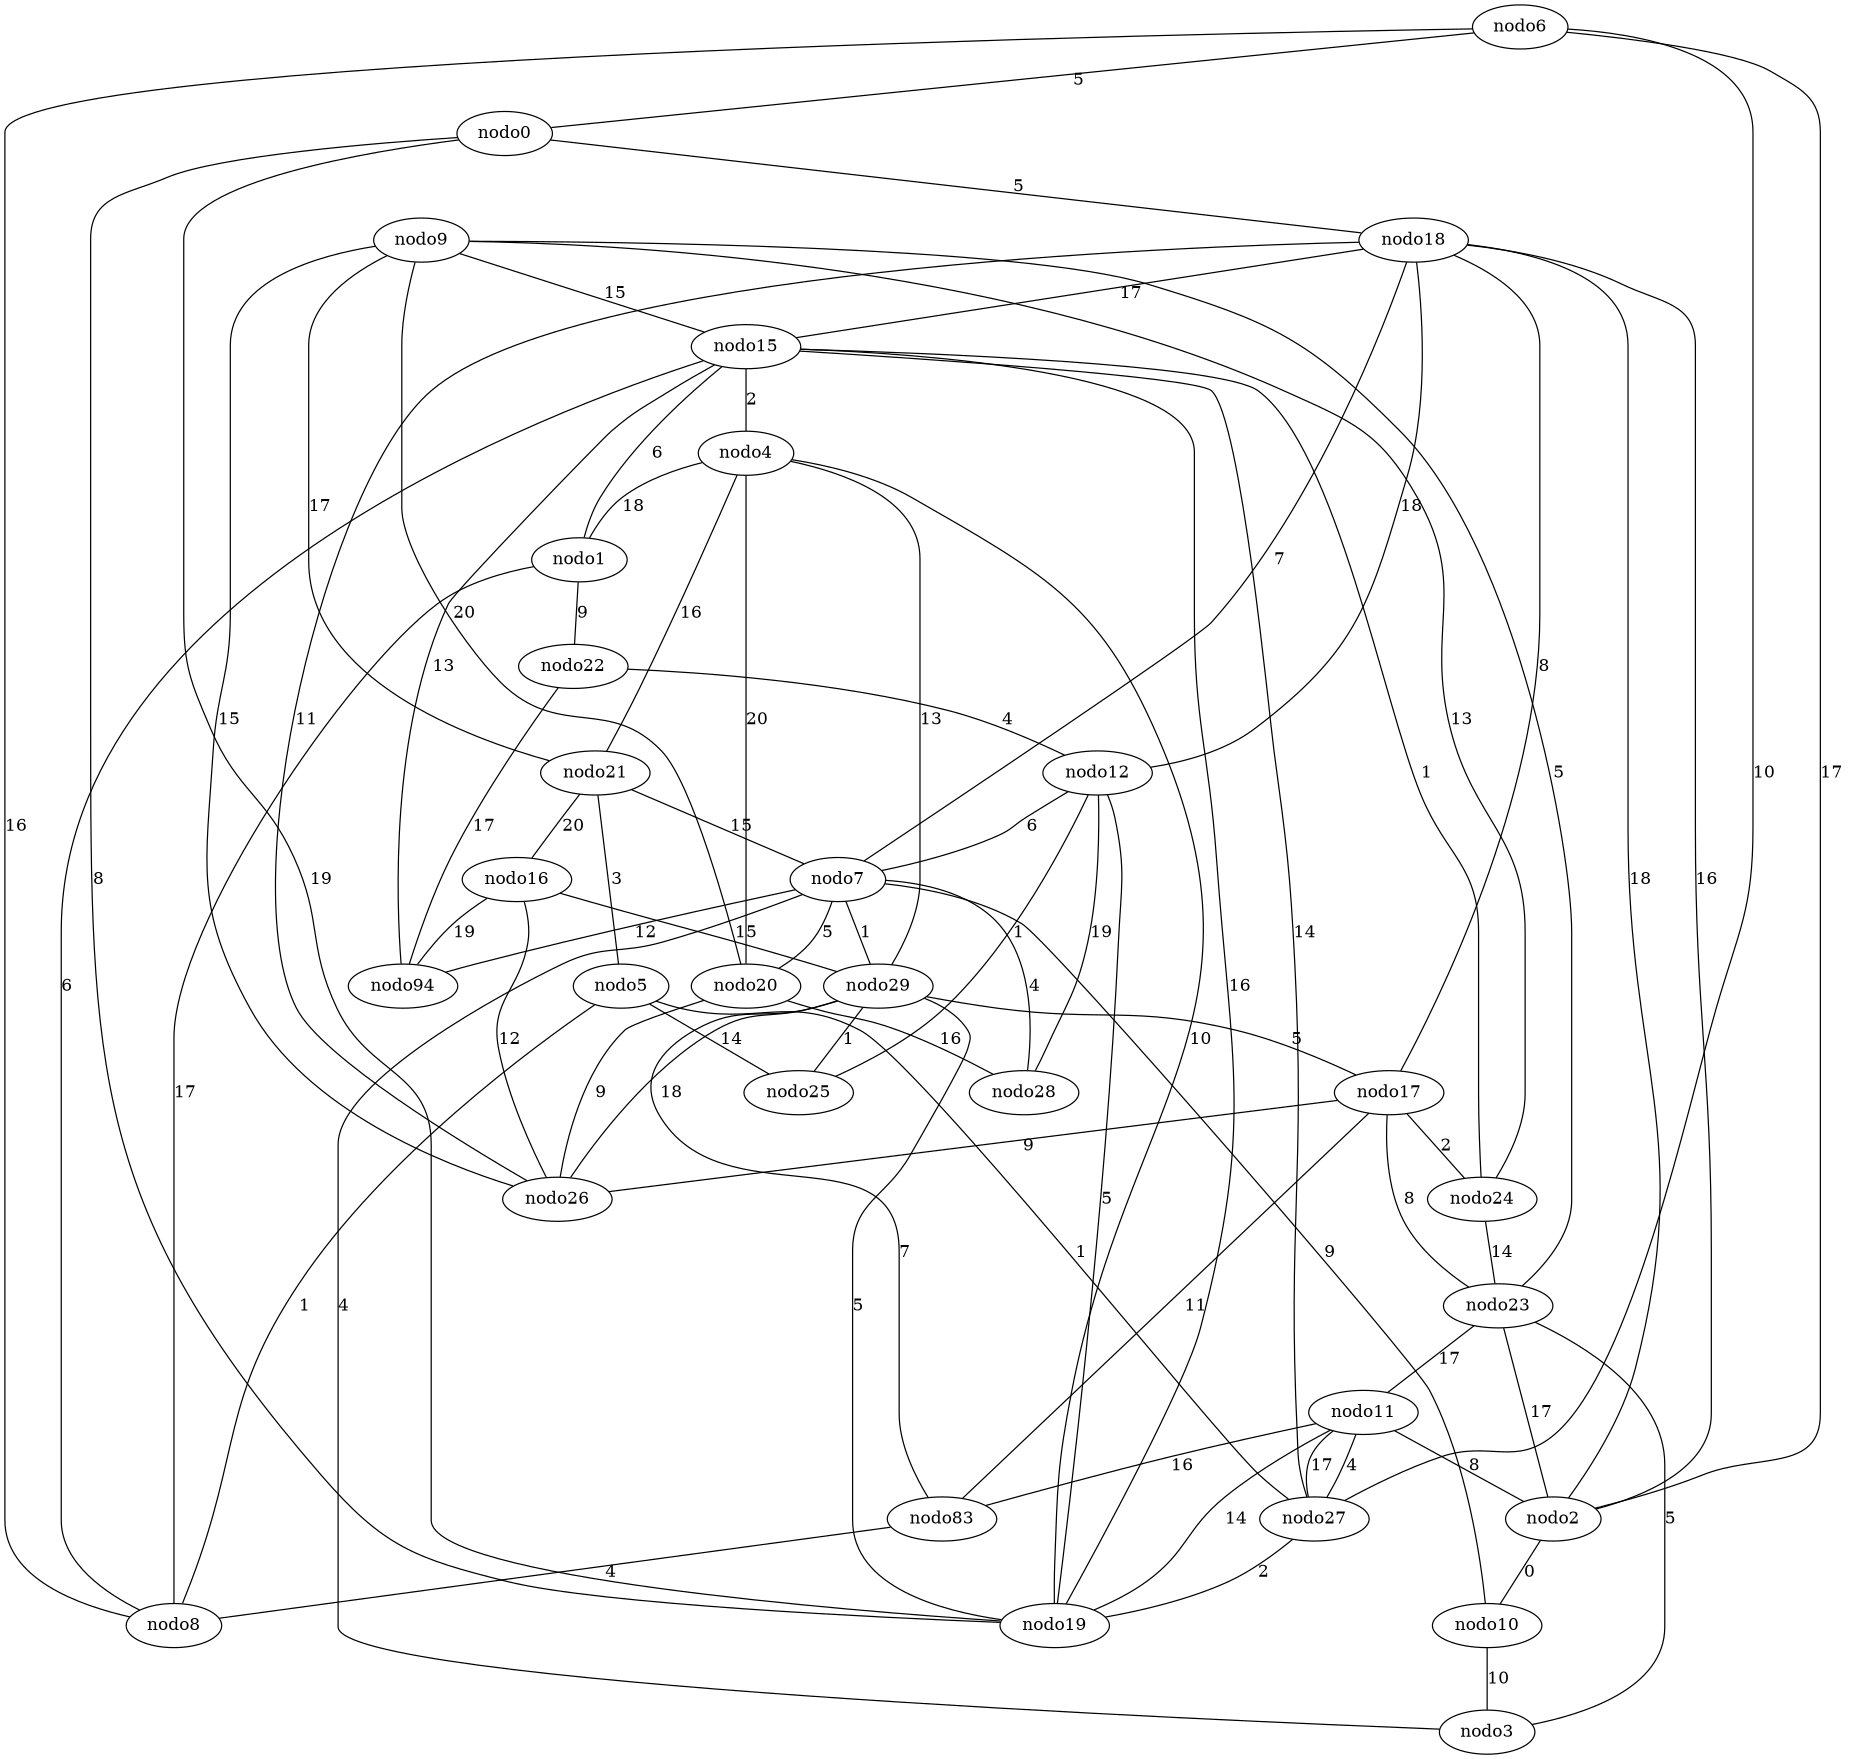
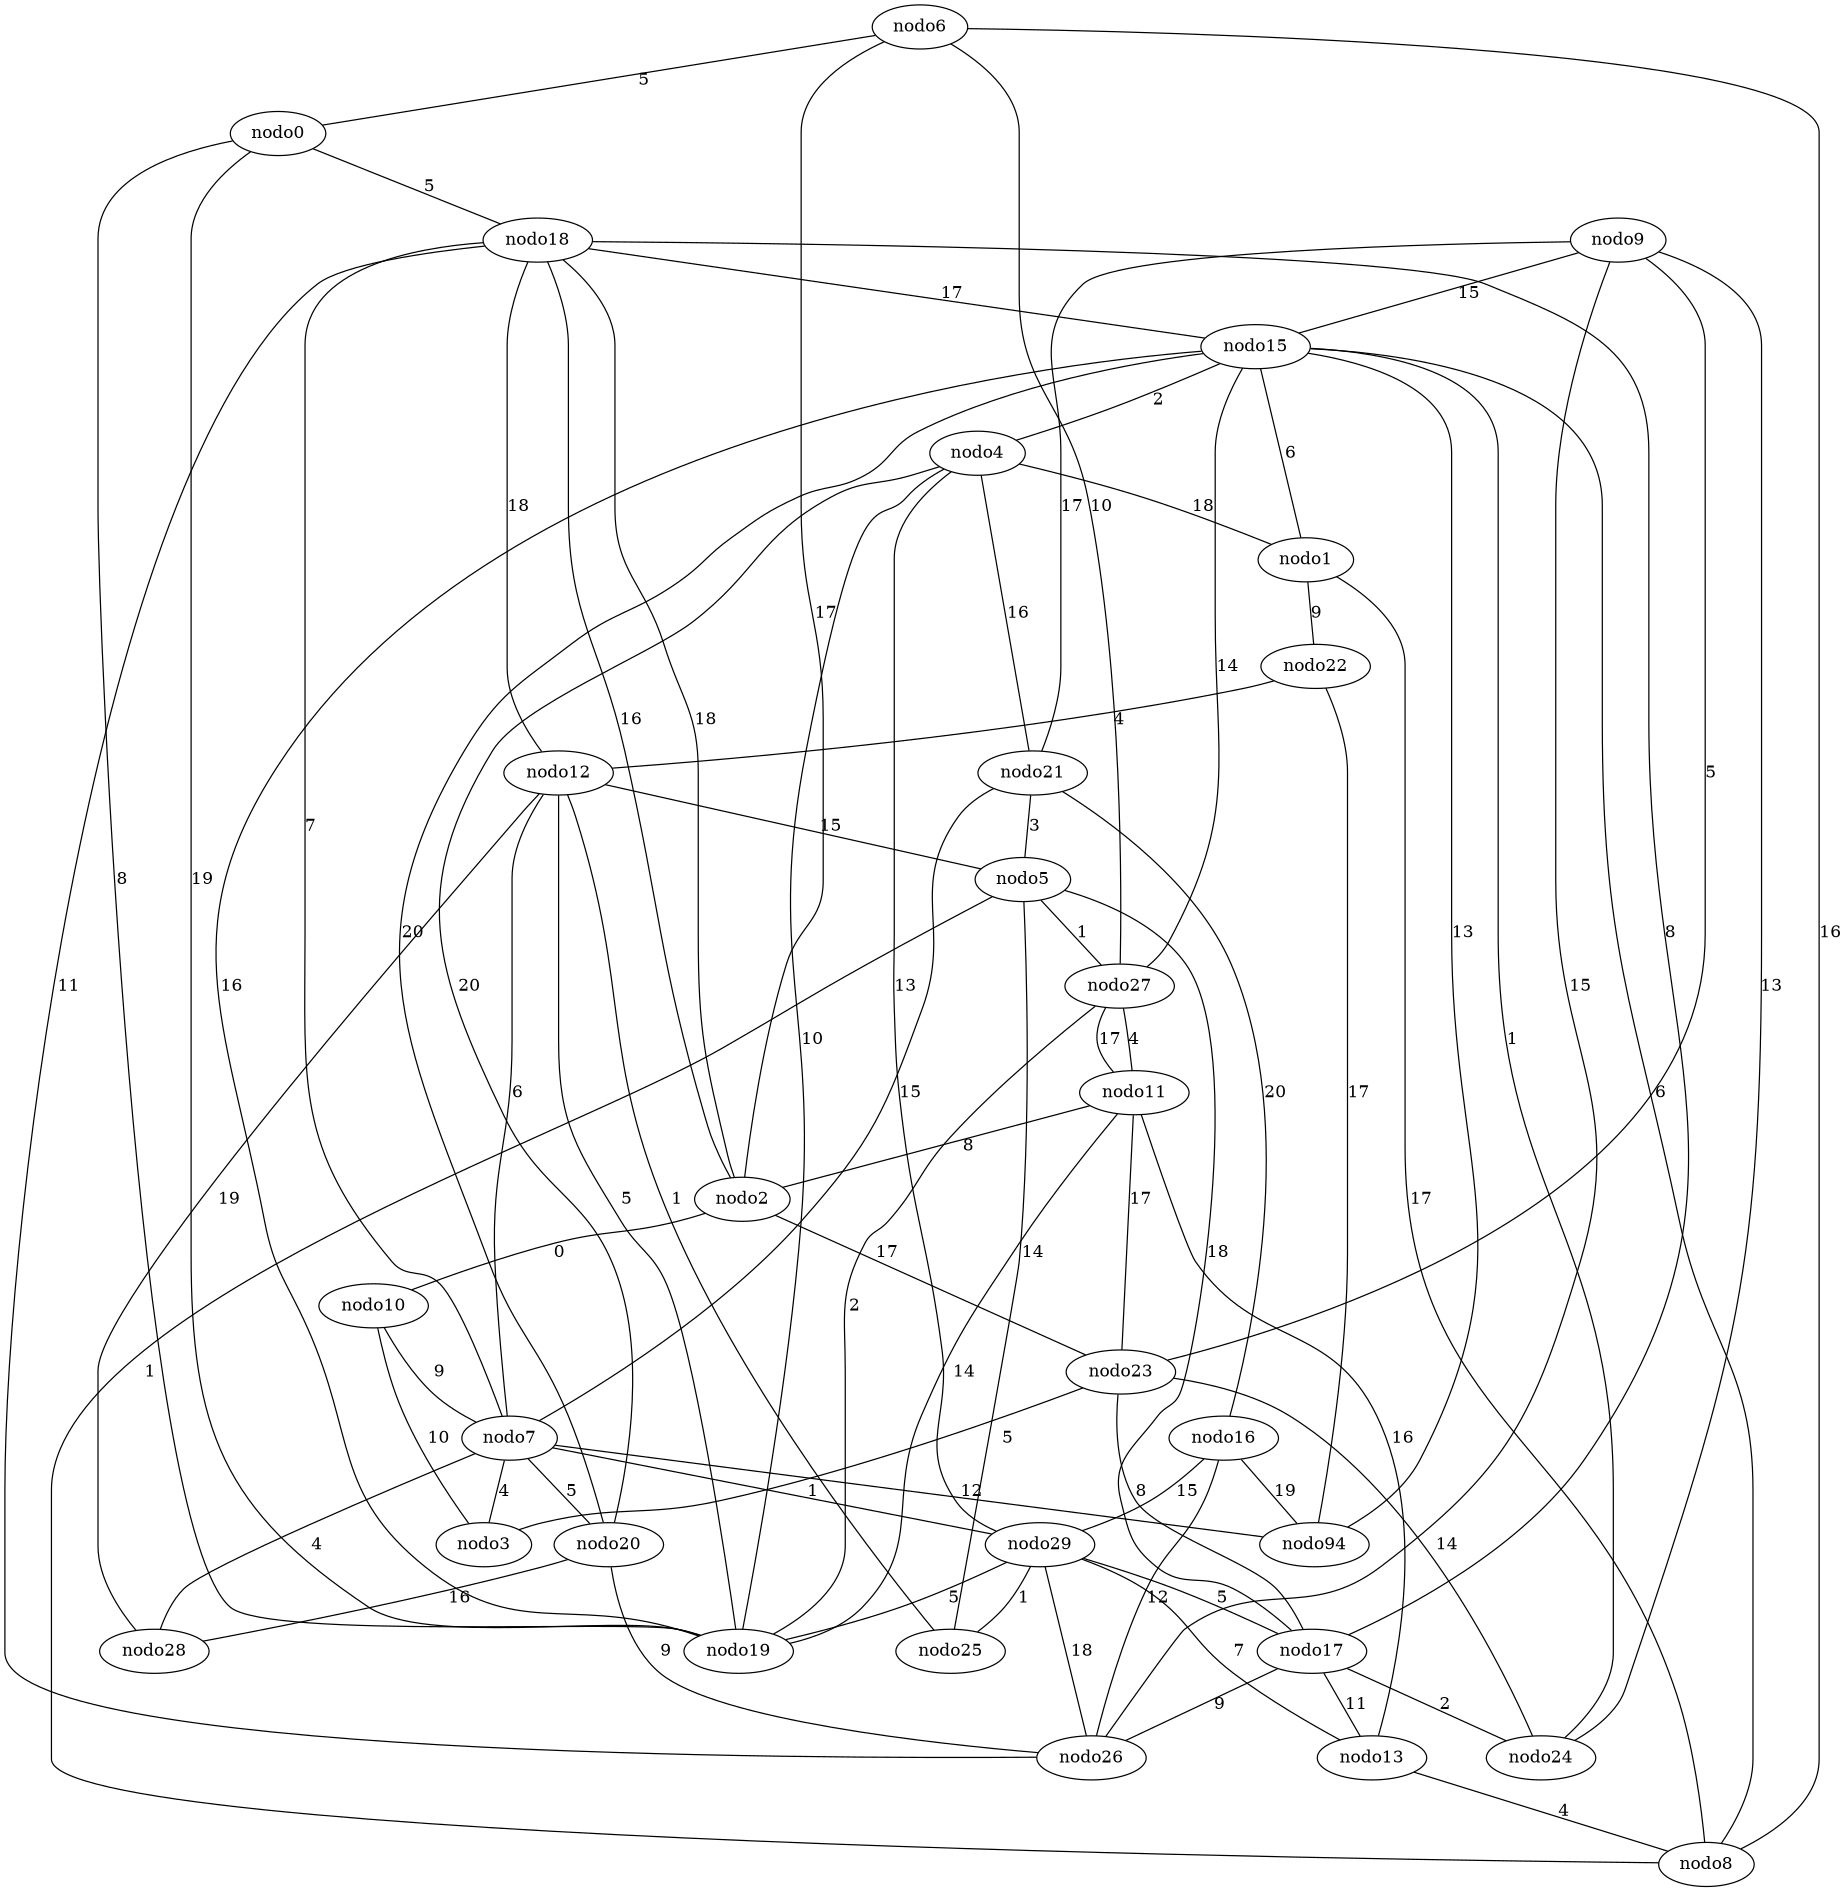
(486, 667) -> (474, 735)
none -> (784, 825)
none -> (1202, 1285)
(942, 1519) -> (1372, 1758)
